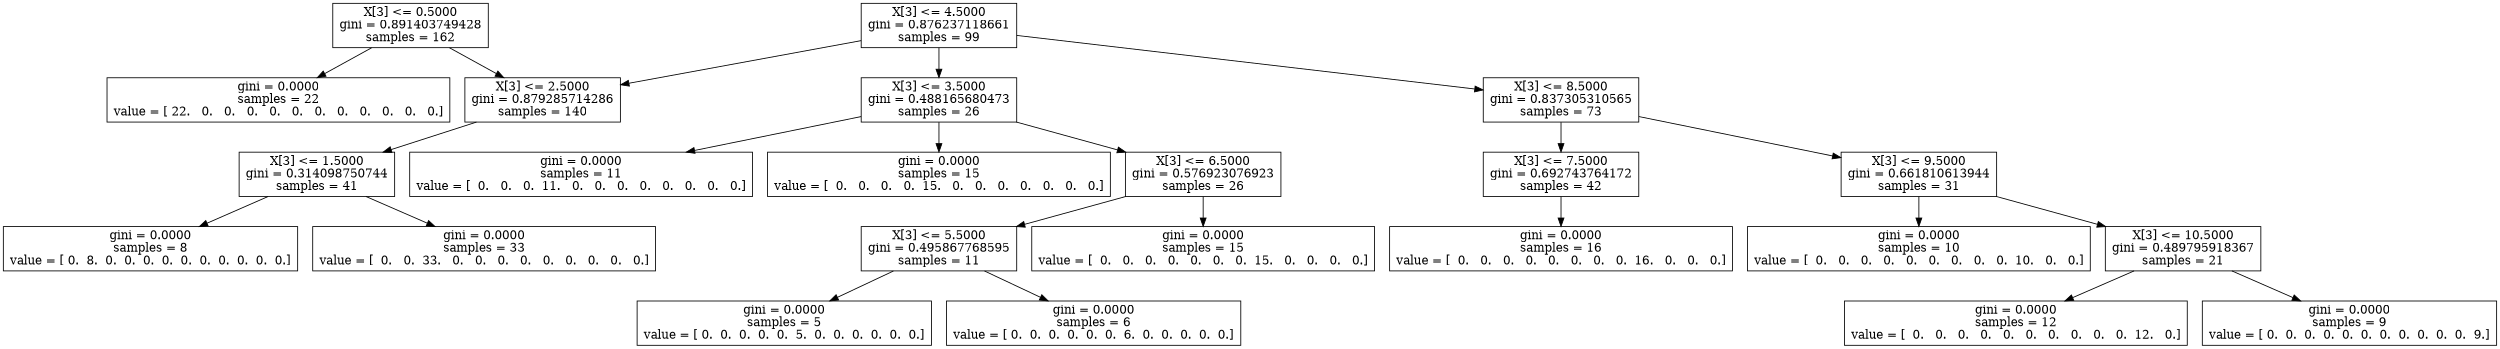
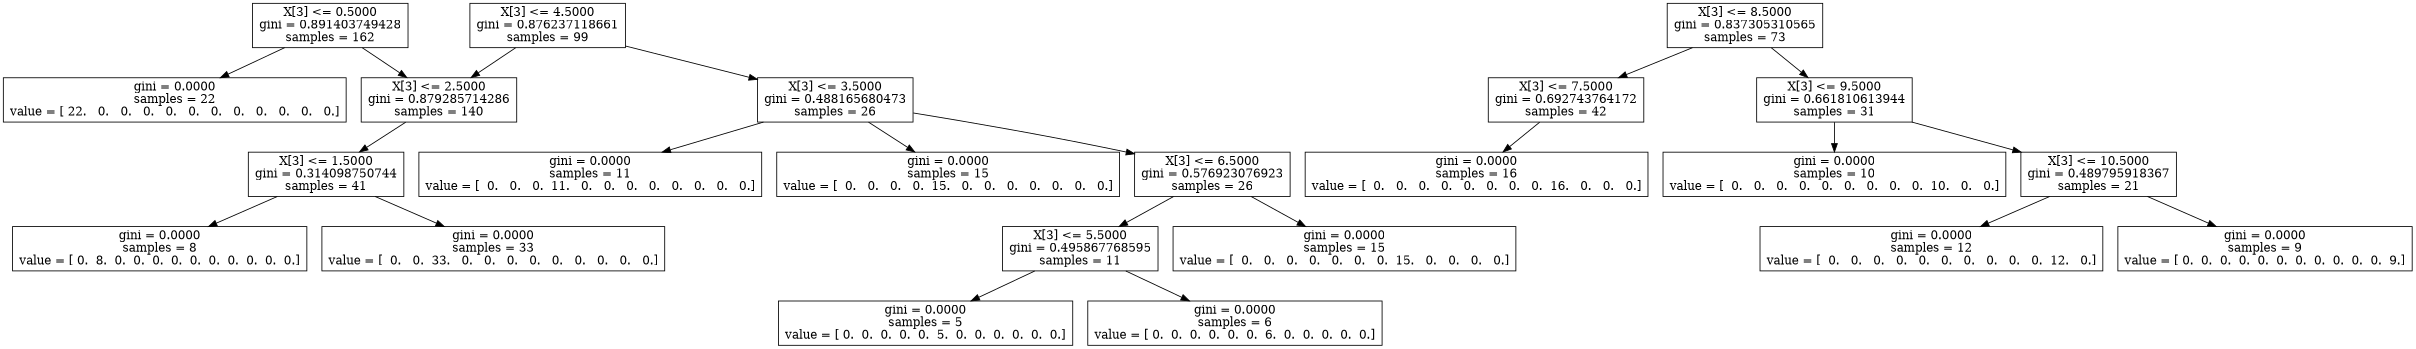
(1246, 62) -> none
